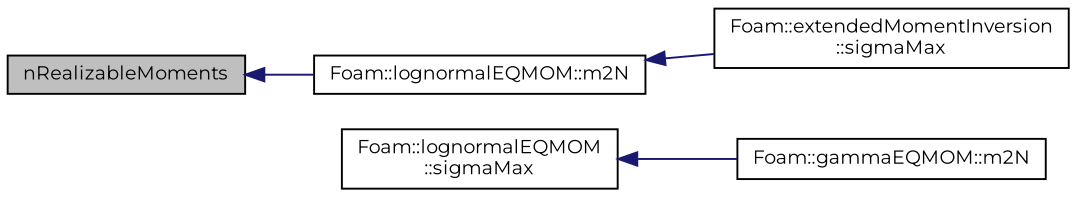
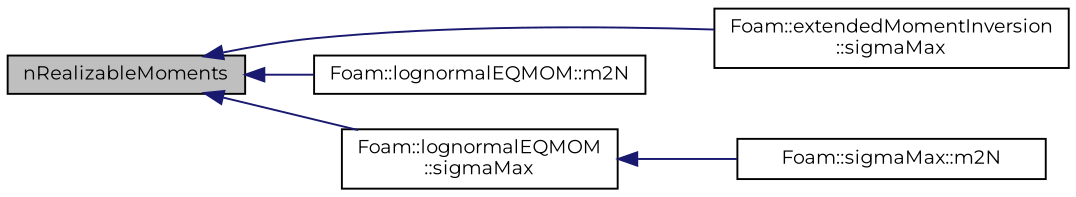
(690, 56) -> (468, 29)
none -> (291, 114)
(892, 159) -> (892, 159)
